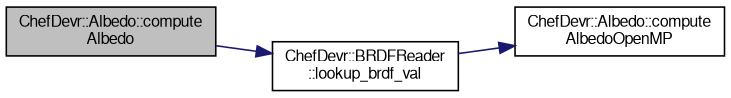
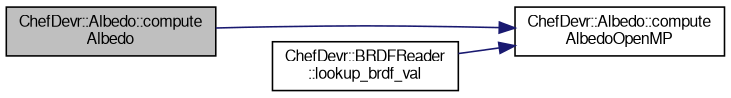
(236, 49) -> (357, 26)
